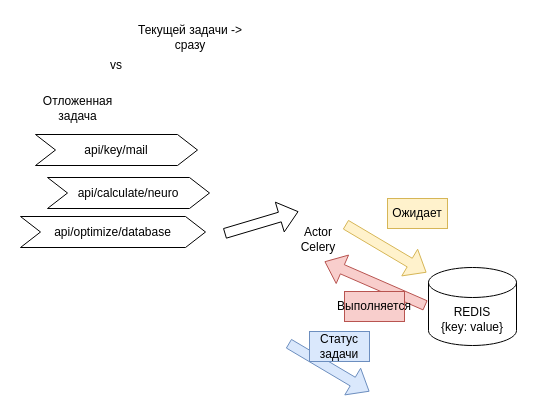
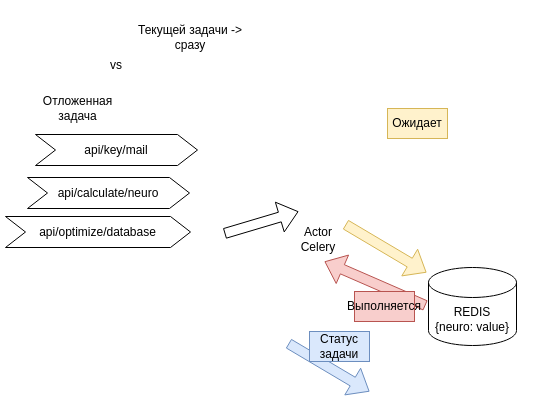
(129, 193) -> (109, 193)
(418, 214) -> (418, 124)
(113, 232) -> (98, 232)
(375, 307) -> (385, 307)
(473, 320) -> (473, 320)
